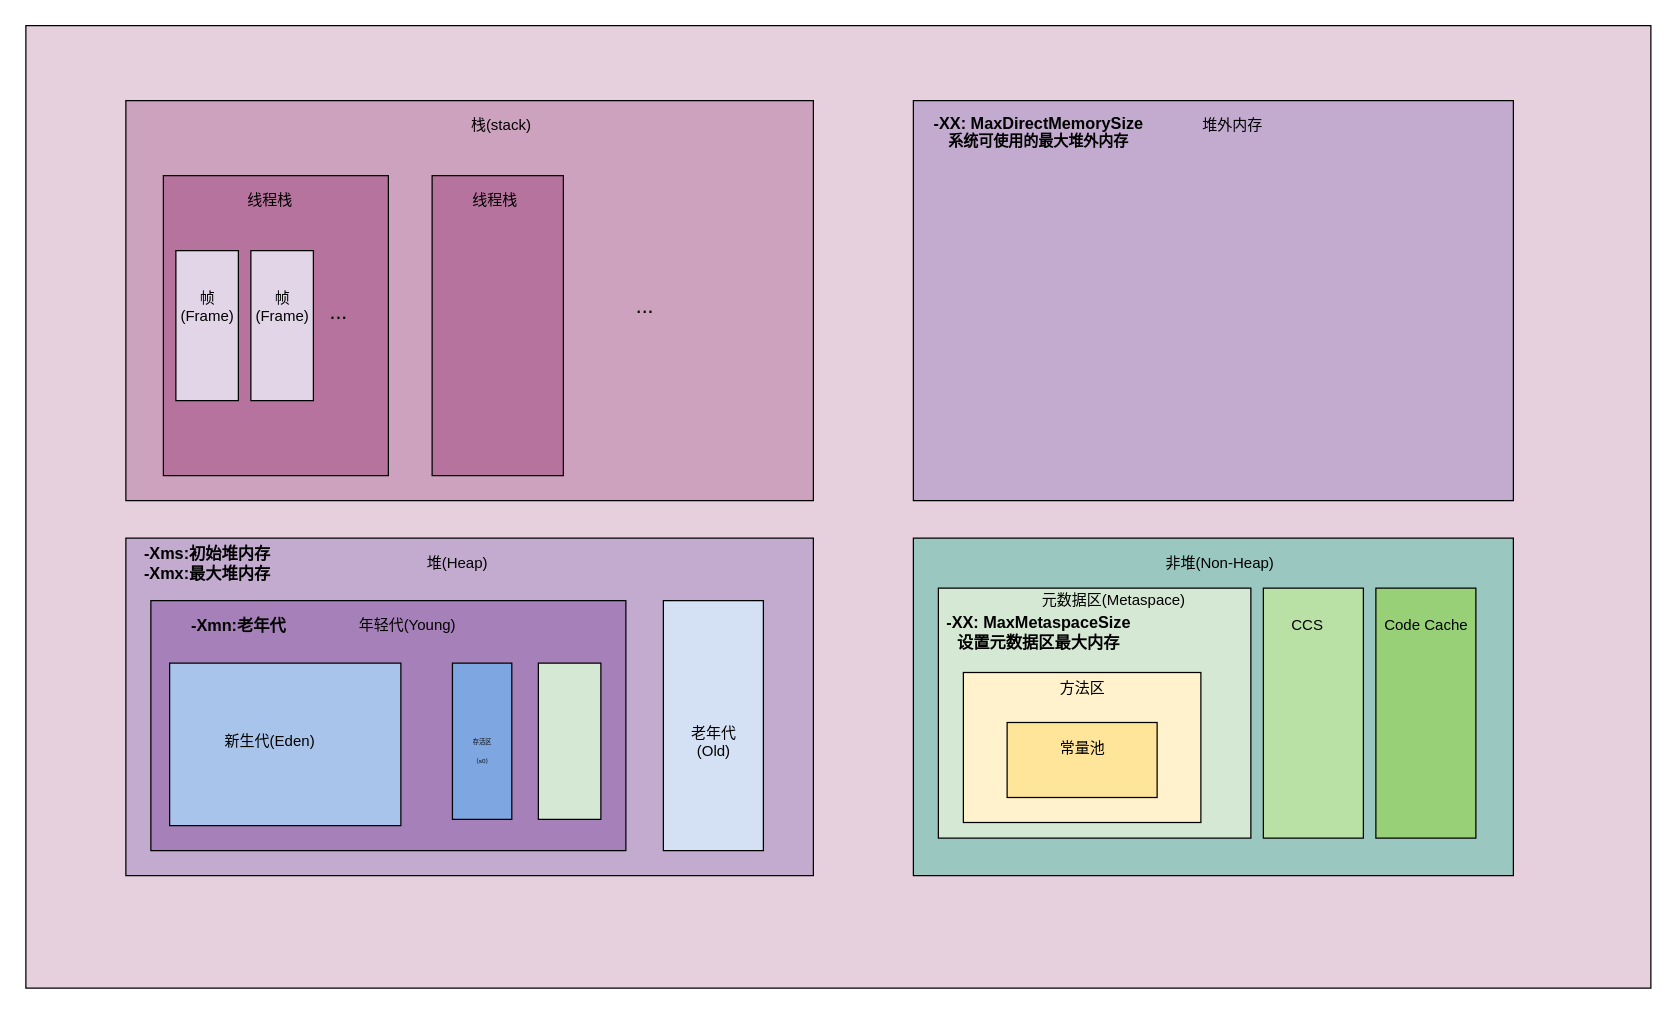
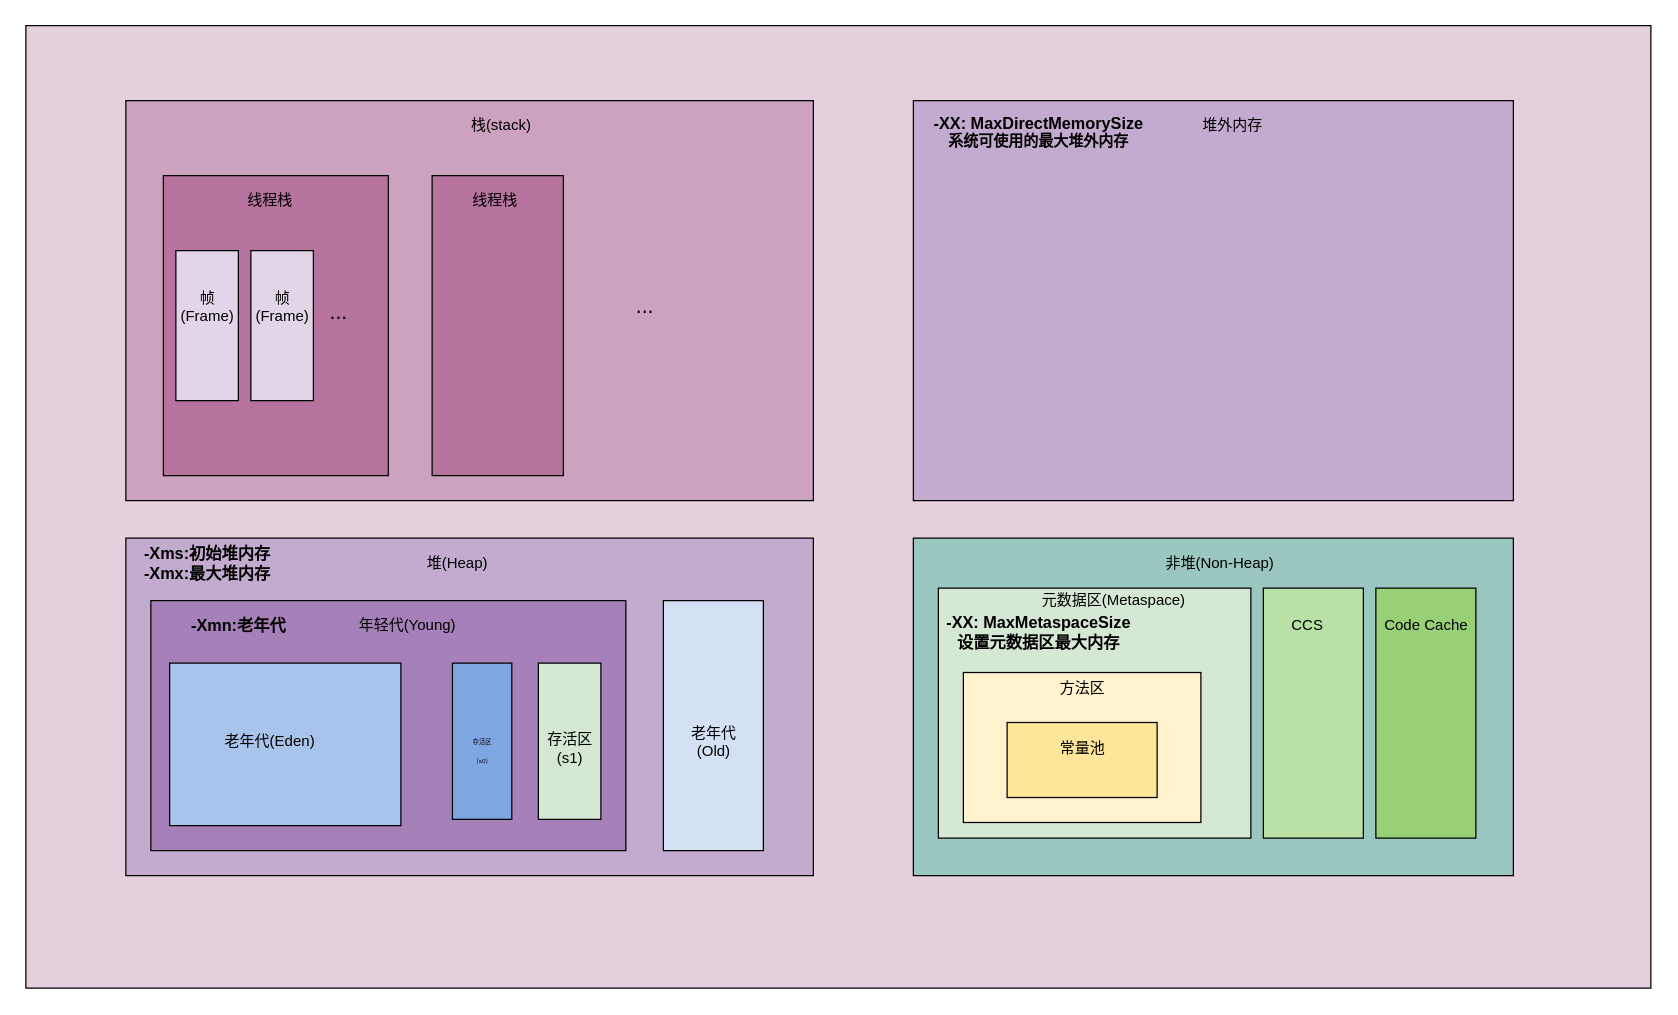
(270, 742) -> (270, 742)
none -> (569, 748)
